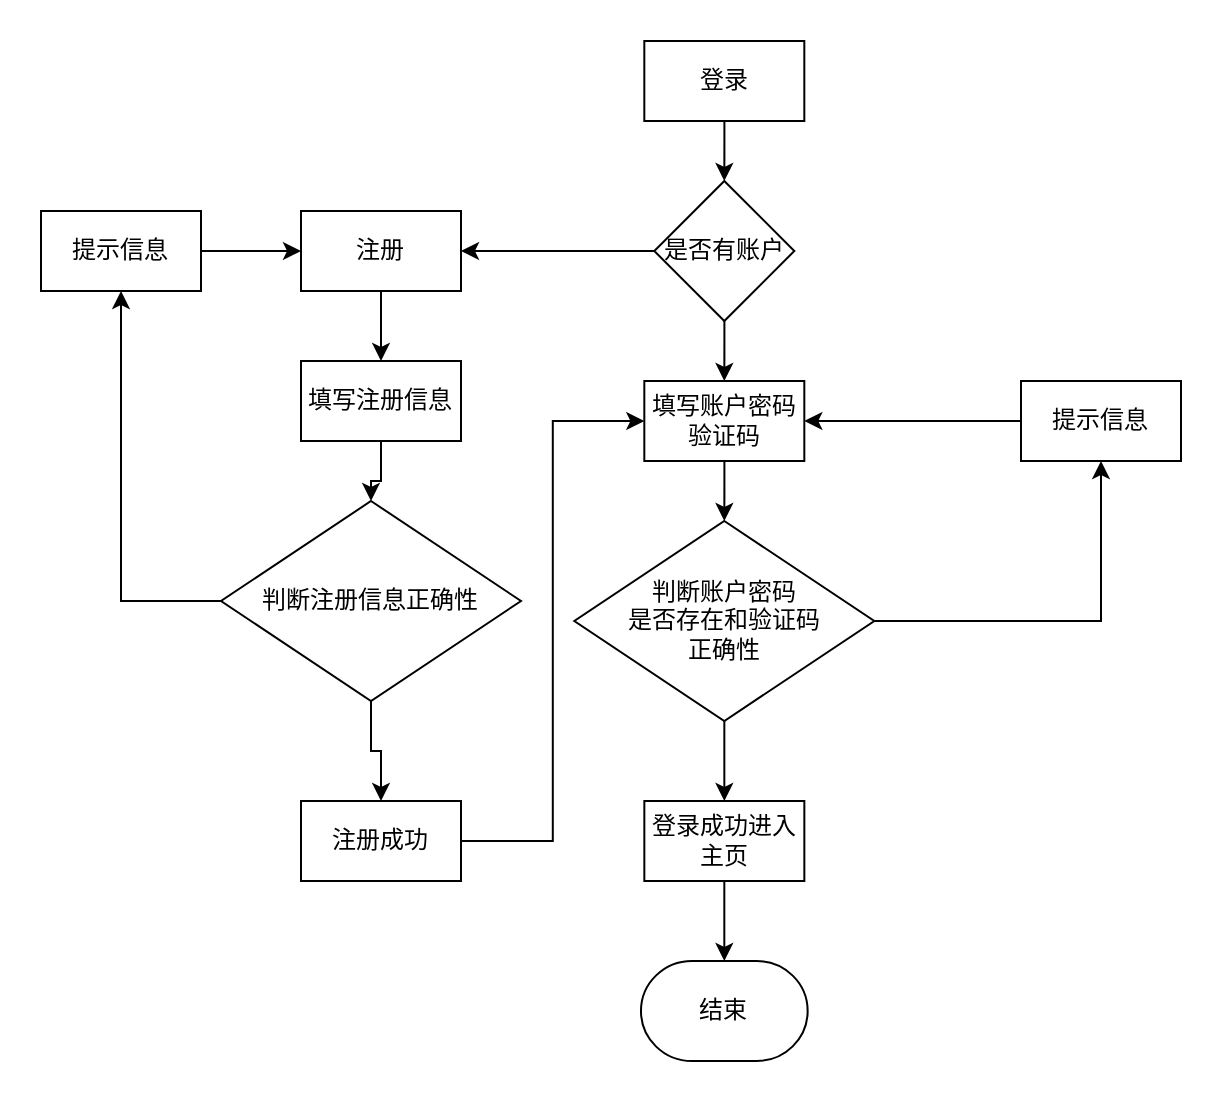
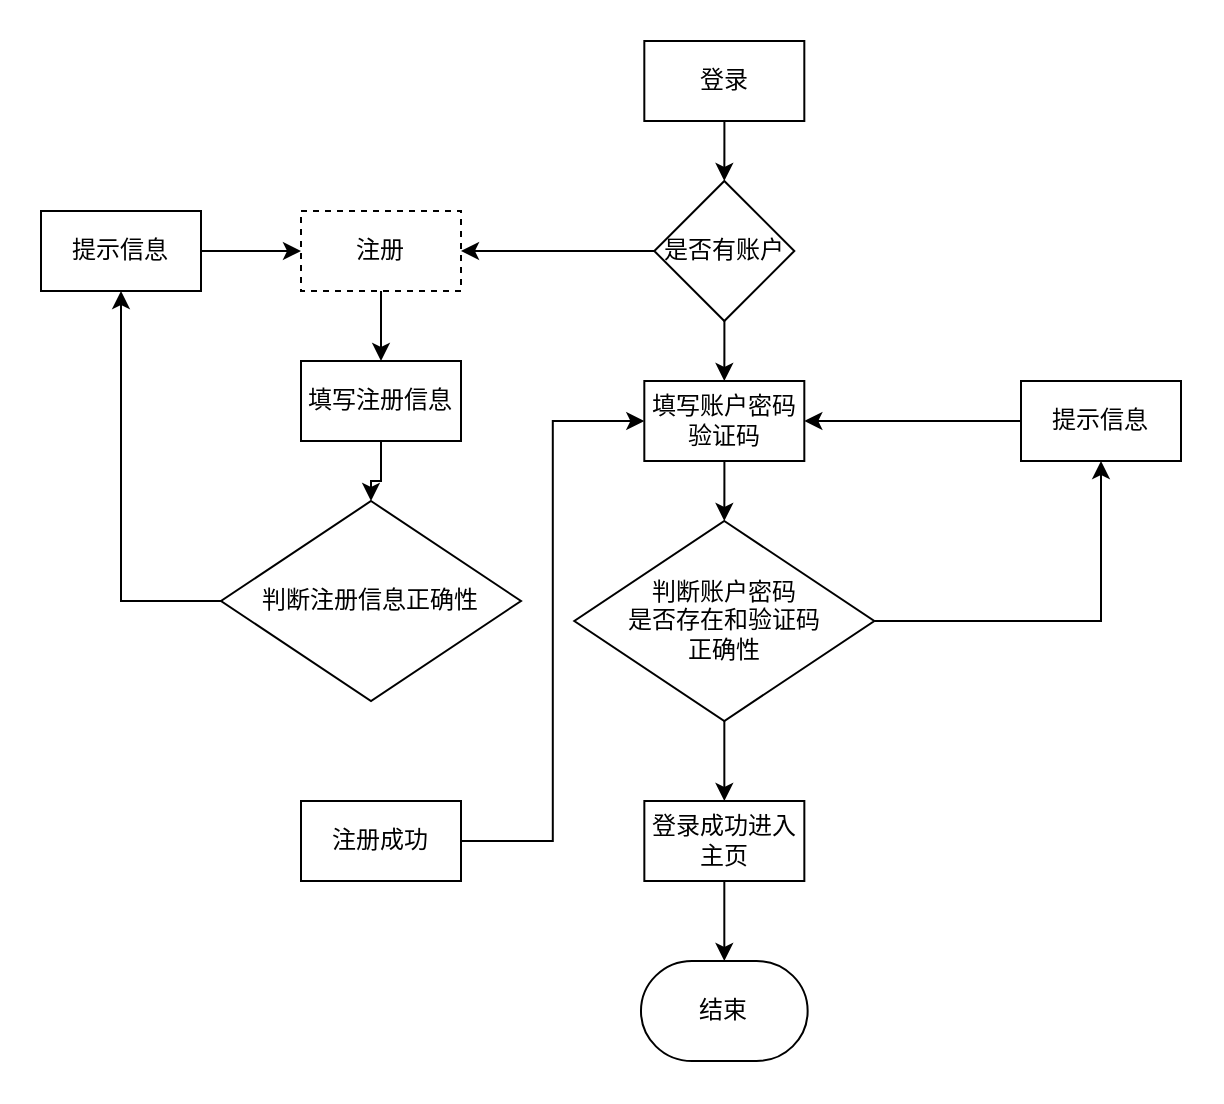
(381, 251) -> (381, 251)
(371, 749) -> none
